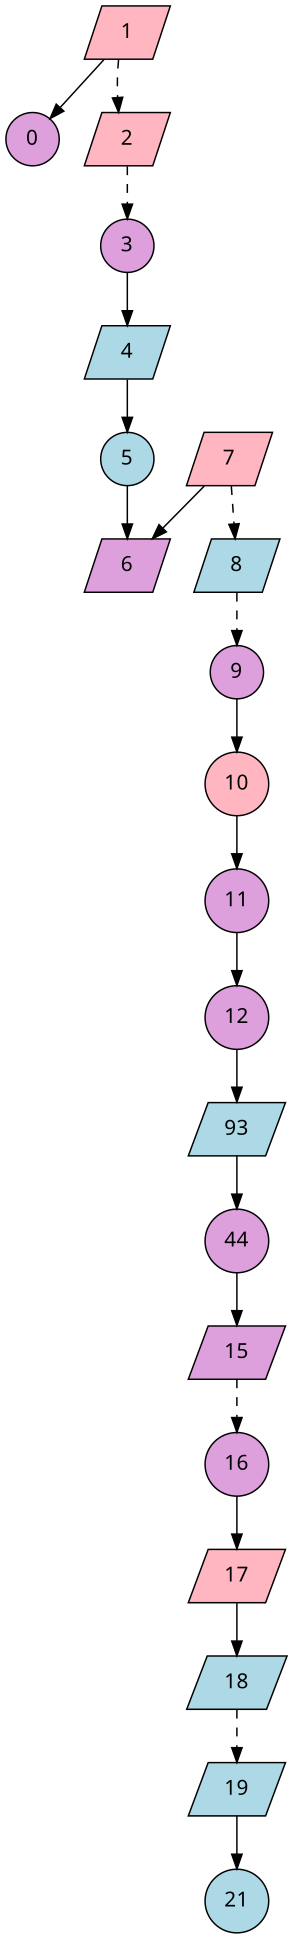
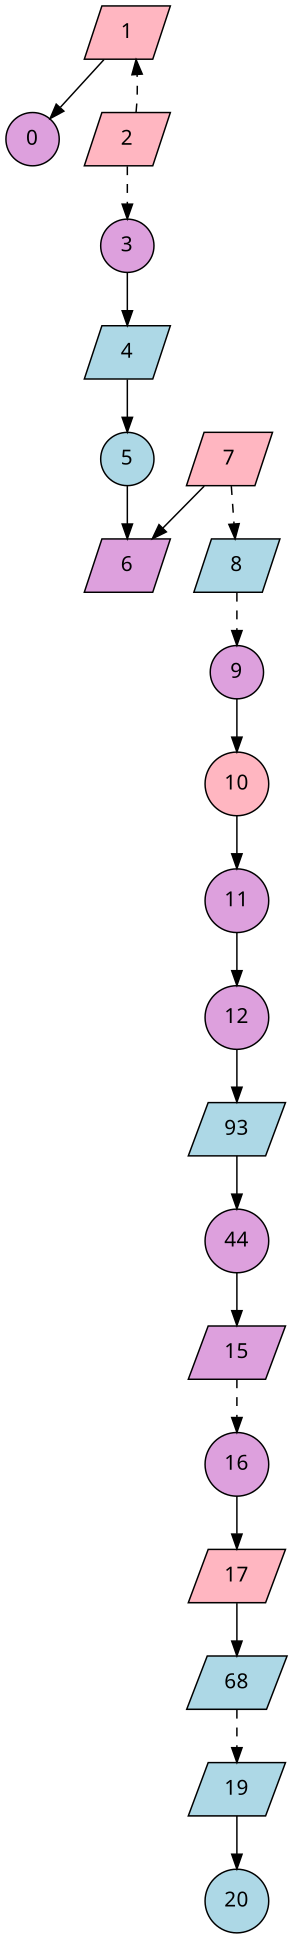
(117, 79) -> (137, 94)
(237, 1683) -> (237, 1683)
(237, 1901) -> (237, 1901)
